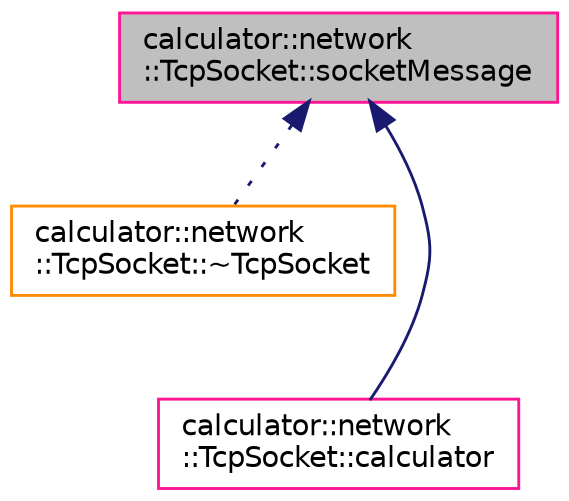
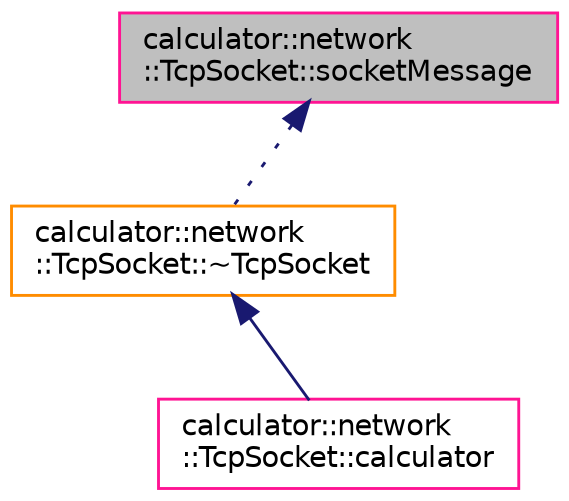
(429, 265) -> (280, 359)
